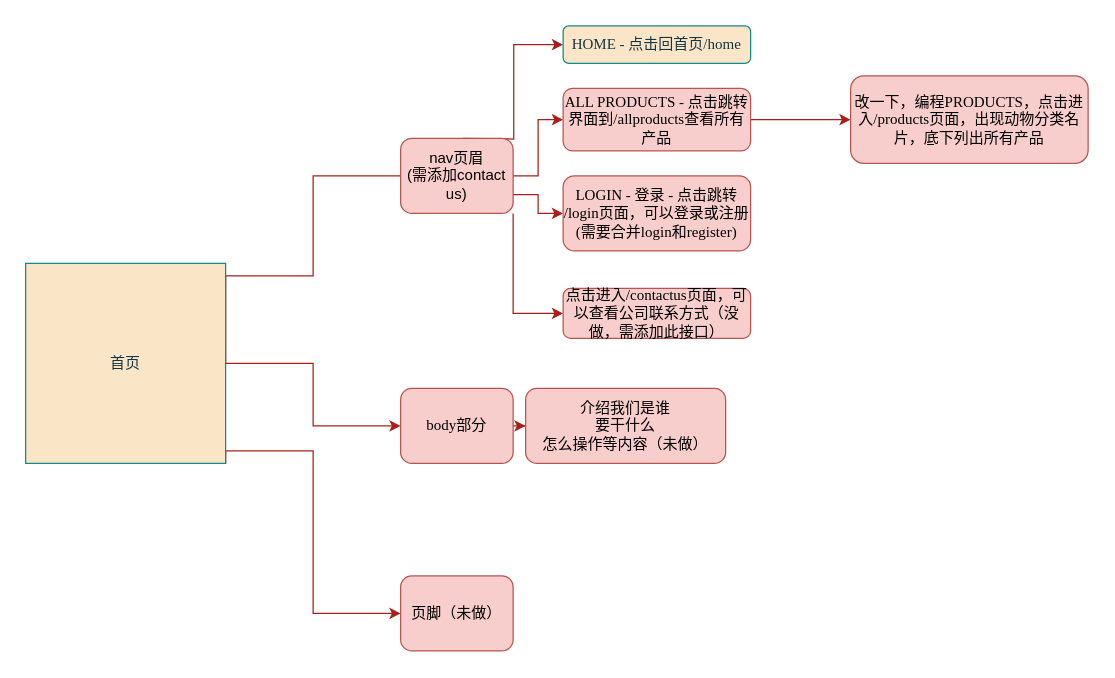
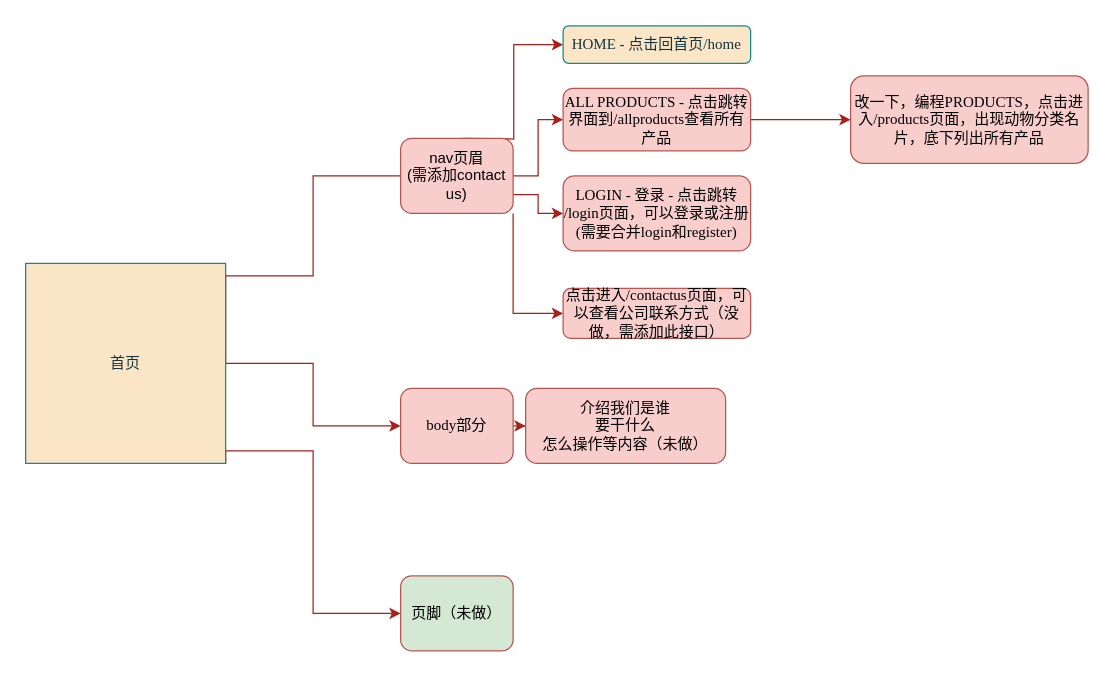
(457, 613) -> (457, 613)
